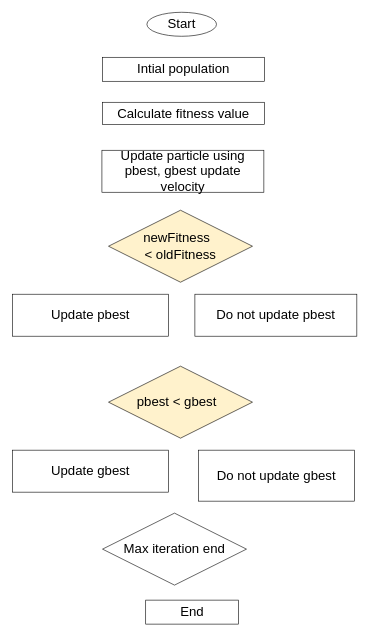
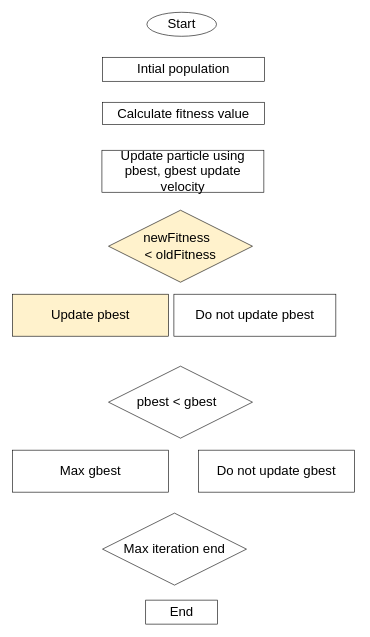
(90, 315) -> (90, 315)
(276, 315) -> (255, 315)
(180, 402) -> (180, 402)
(90, 471) -> (90, 471)
(276, 476) -> (276, 471)
(192, 612) -> (182, 612)
